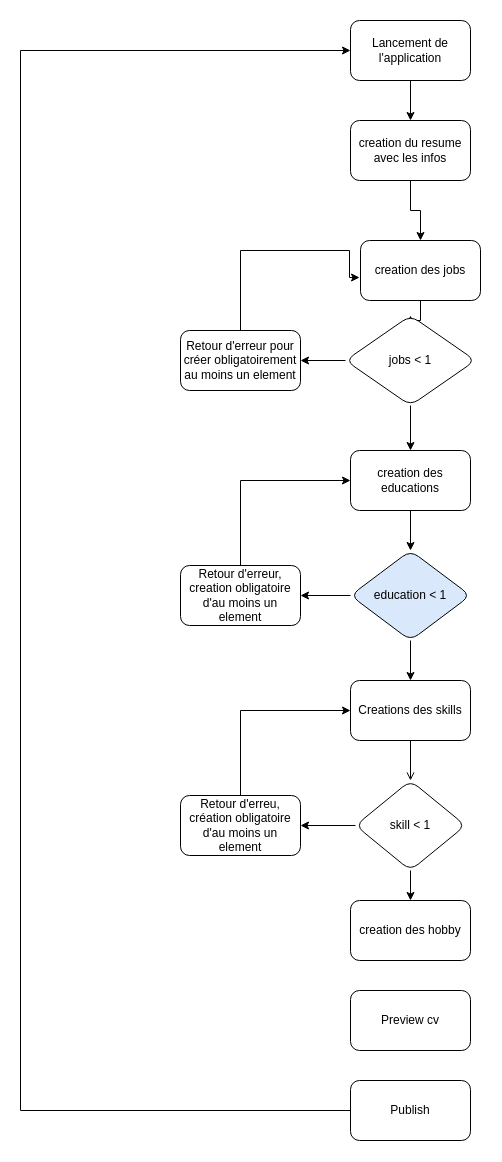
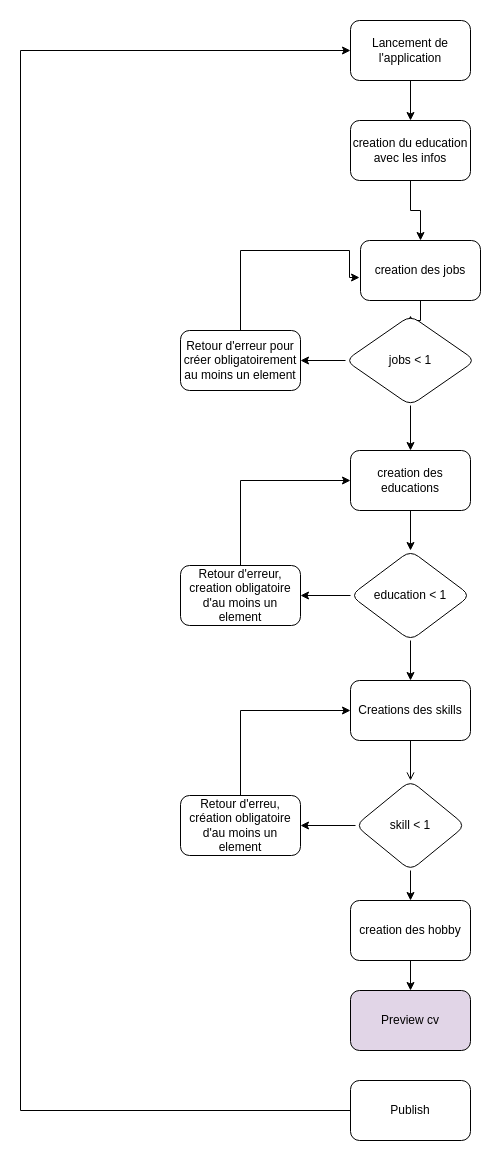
(411, 151) -> (411, 151)
(411, 596) -> (411, 596)
none -> (411, 980)
(411, 1021) -> (411, 1021)
